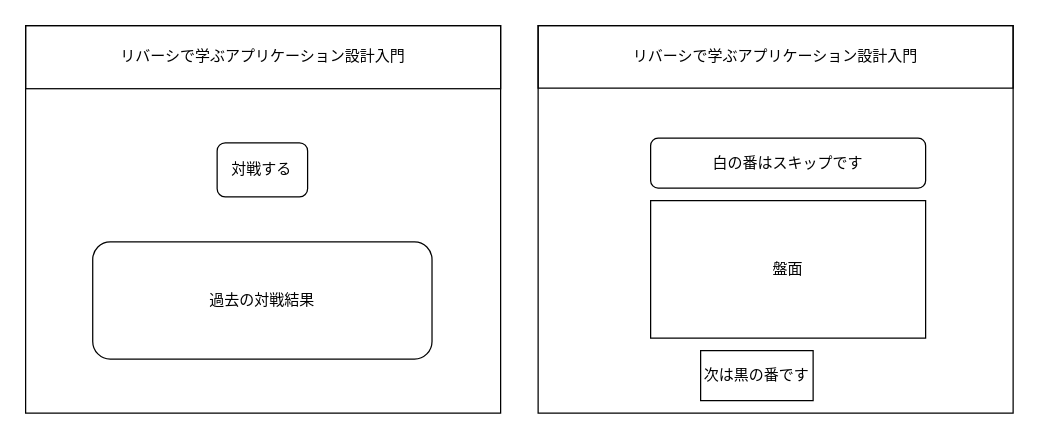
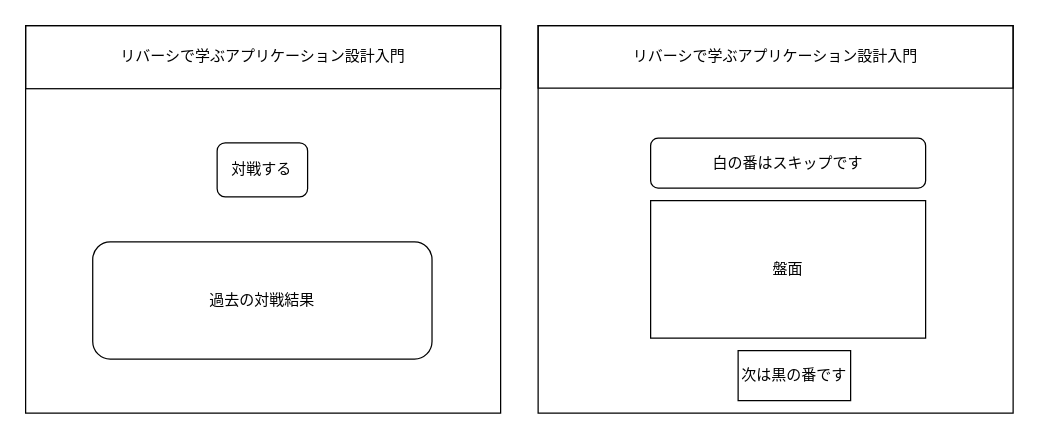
(757, 376) -> (794, 376)
